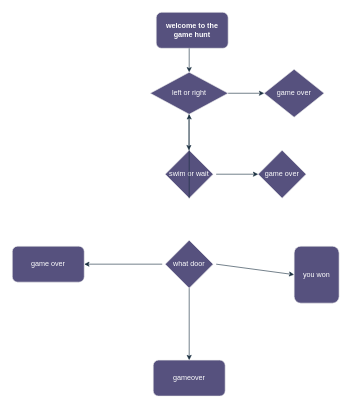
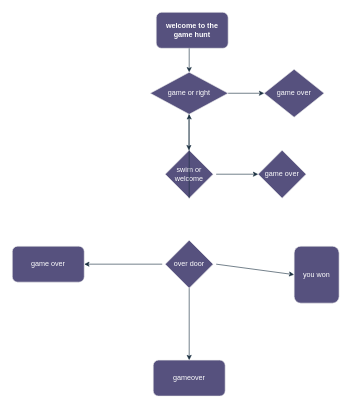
(189, 93) -> (189, 93)
(189, 174) -> (189, 174)
(189, 264) -> (189, 264)
